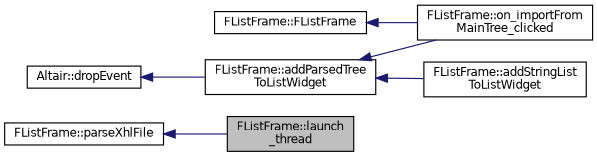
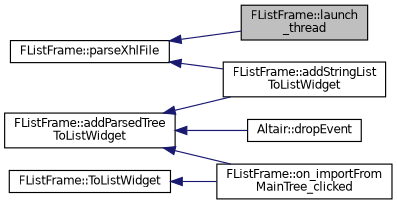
(291, 23) -> (90, 181)
none -> (202, 66)
(179, 77) -> (217, 130)
